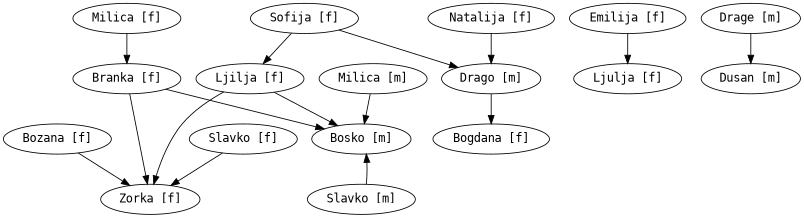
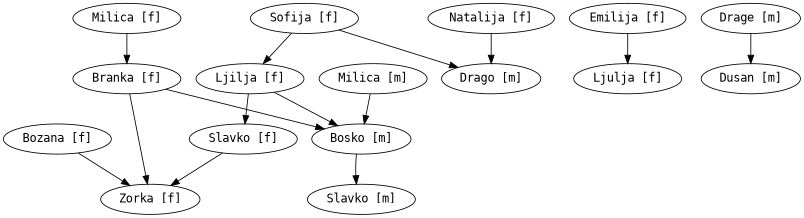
(180, 126) -> (247, 104)
(491, 139) -> none
(367, 173) -> (356, 165)
